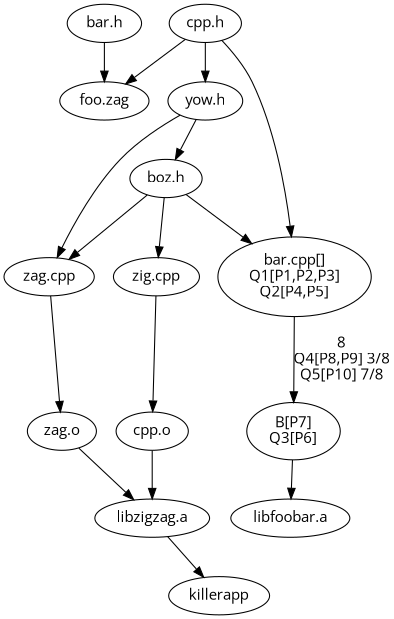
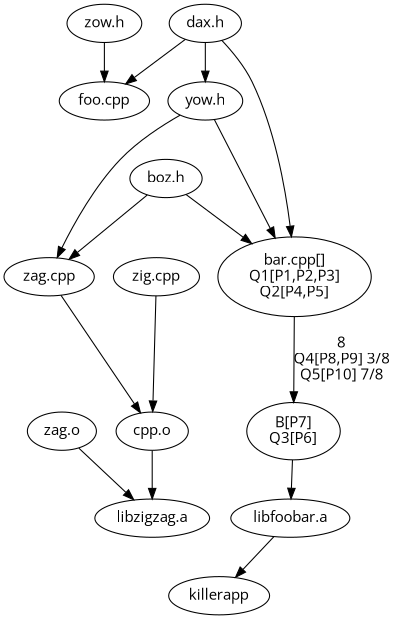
(104, 23) -> (104, 23)
(205, 23) -> (205, 23)
(104, 101) -> (104, 101)
(188, 135) -> (242, 174)
(162, 222) -> none
(55, 348) -> (98, 350)
(182, 553) -> (258, 553)
